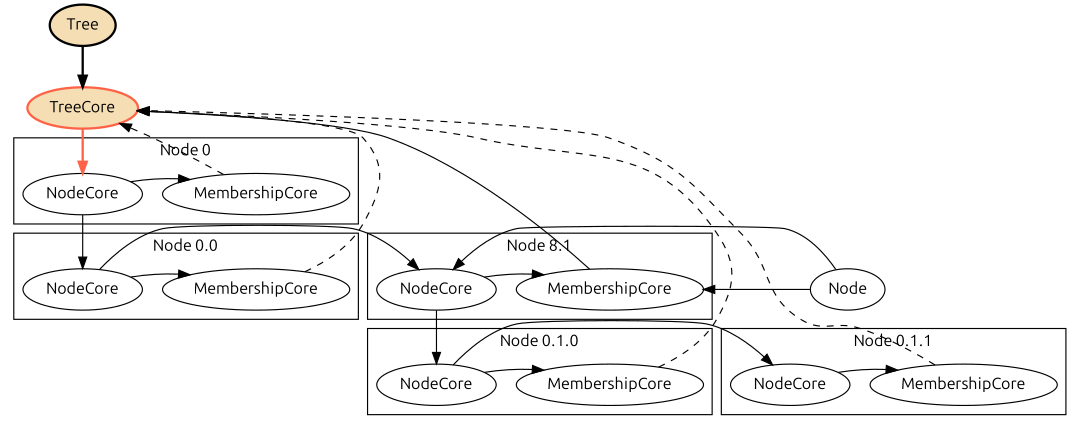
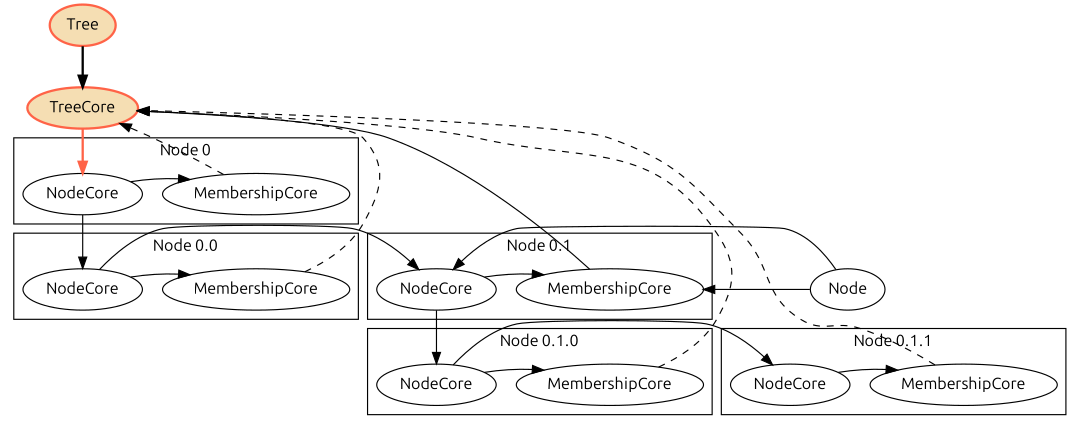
(83, 25) -> (83, 25)
(540, 246) -> (540, 246)
